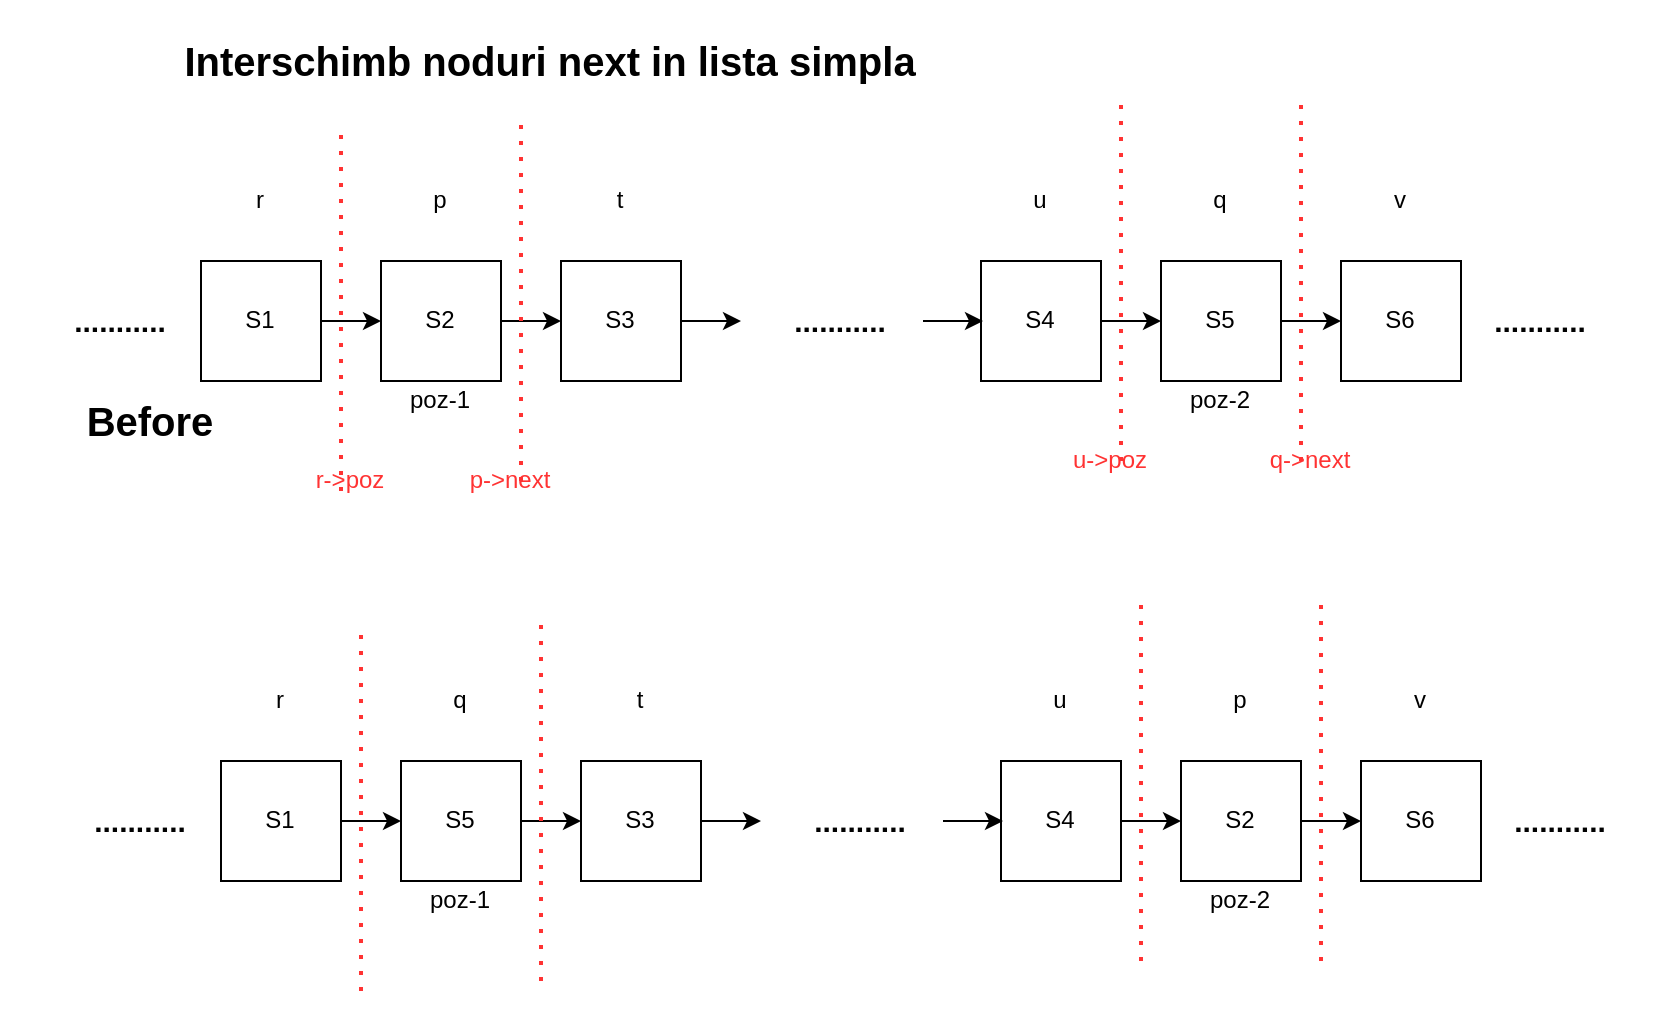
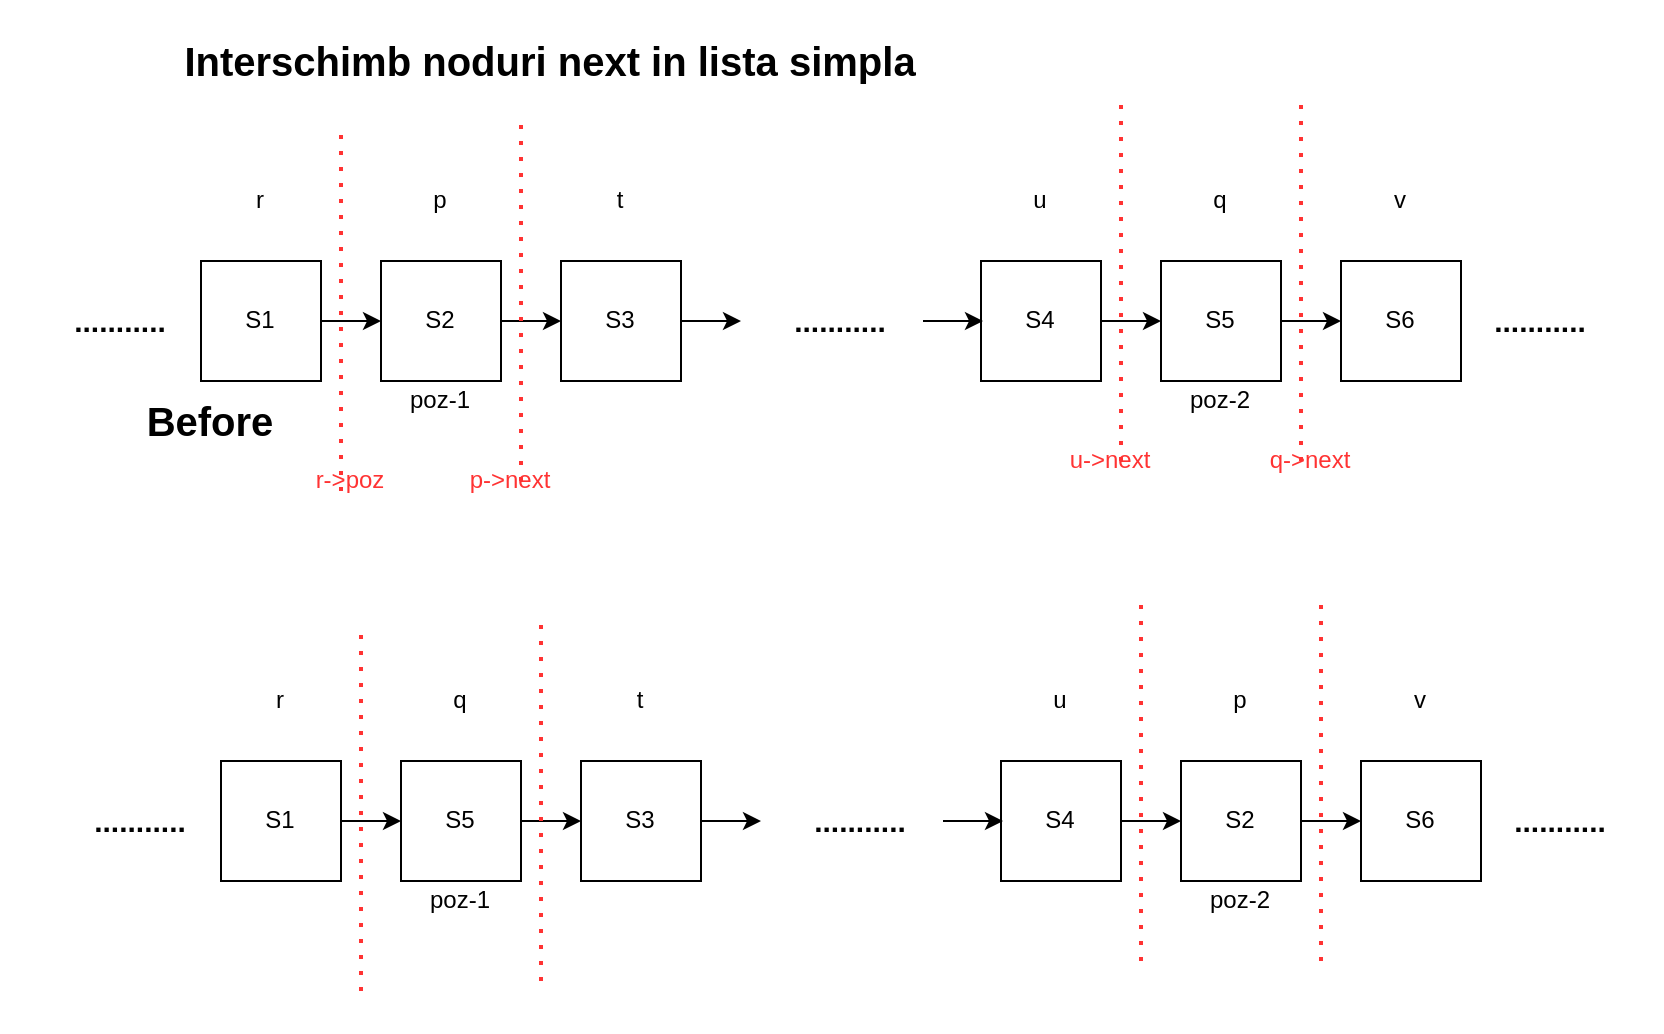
(151, 421) -> (211, 421)
(1111, 461) -> (1111, 461)
